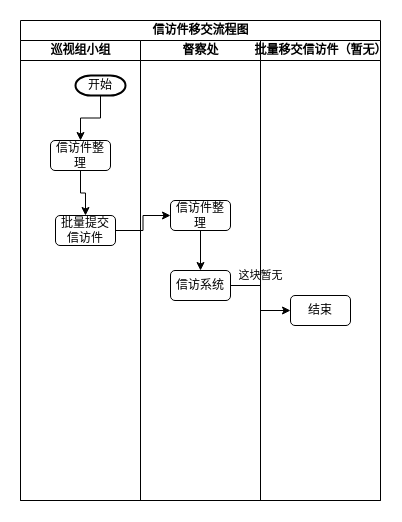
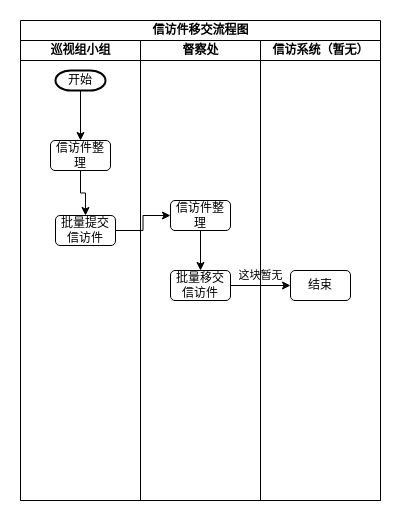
(321, 51) -> (321, 51)
(101, 86) -> (81, 81)
(201, 286) -> (201, 286)
(321, 311) -> (321, 286)
